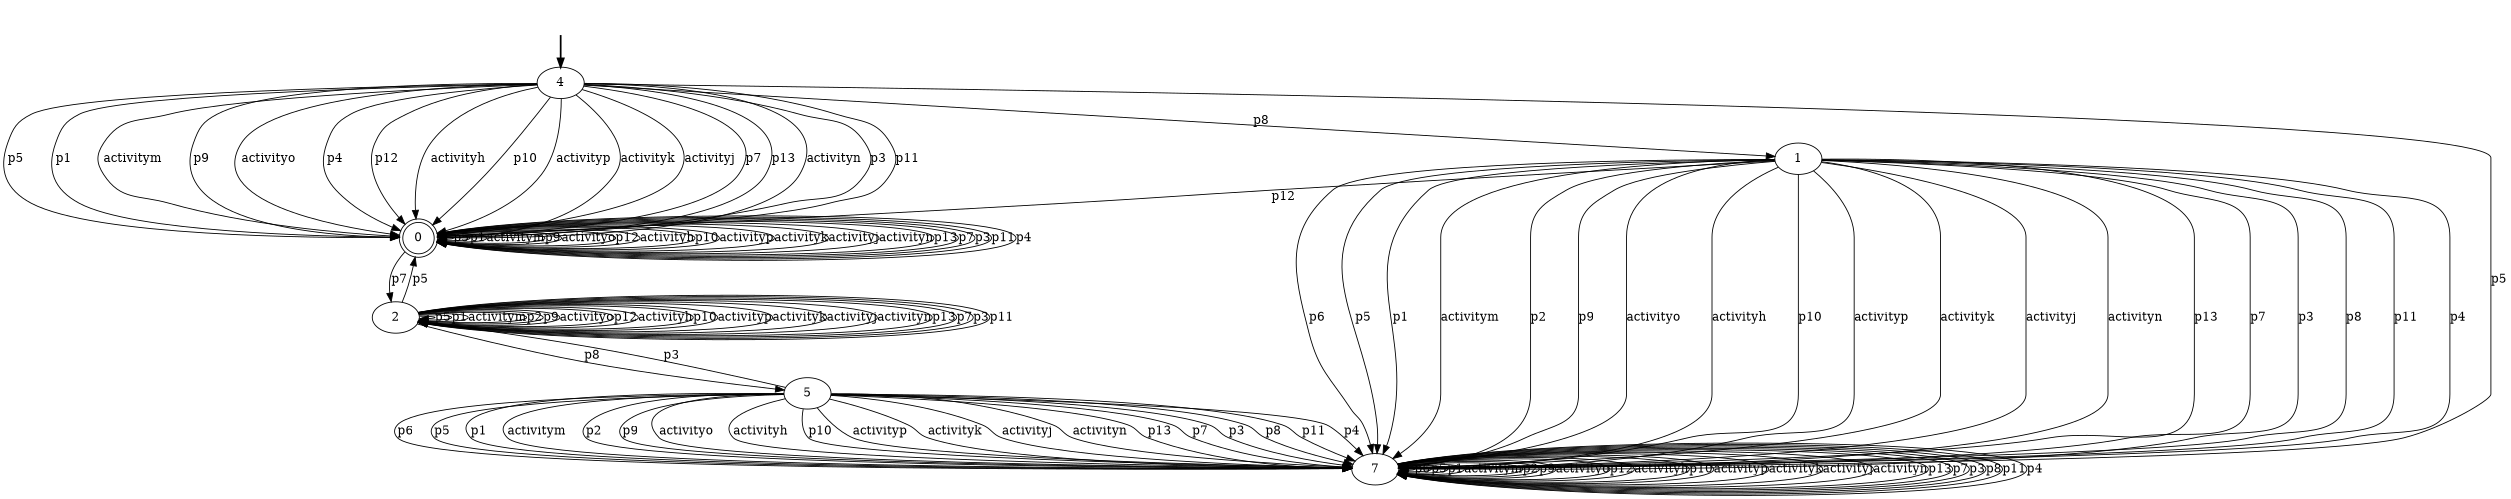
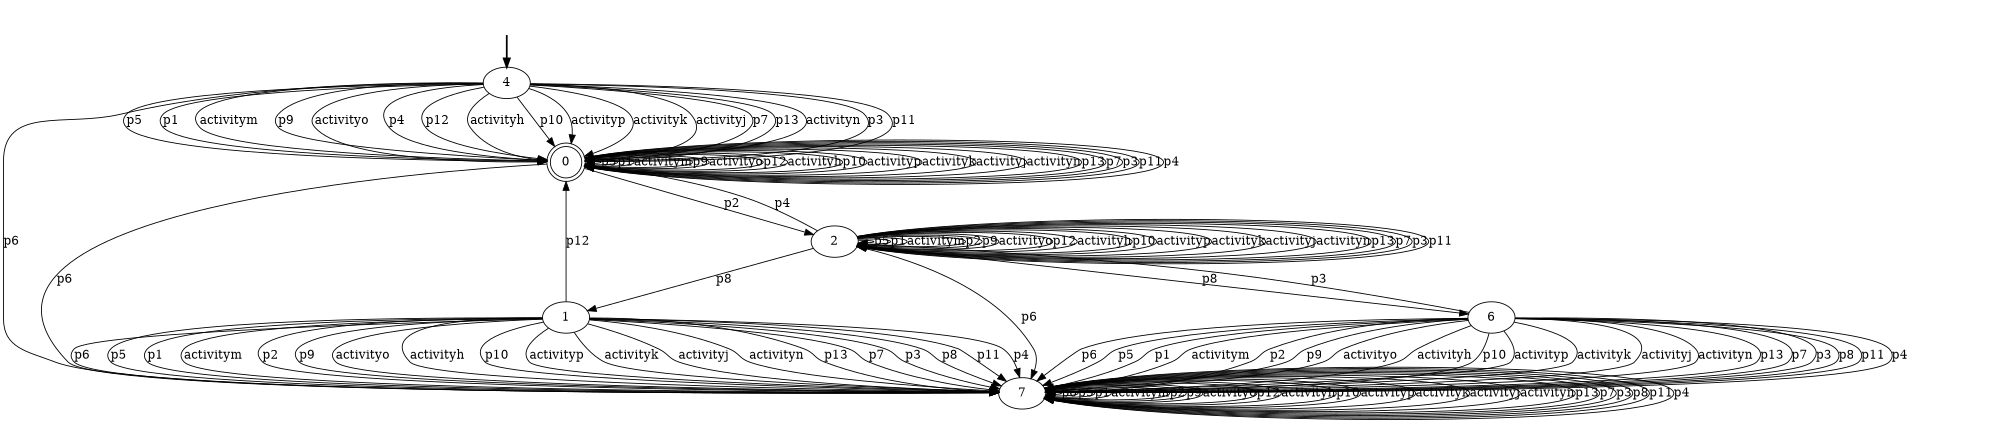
(1175, 121) -> (705, 278)
(400, 280) -> (732, 204)
(421, 280) -> (783, 204)
(2499, 280) -> (12, 242)
none -> (965, 287)
none -> (54, 334)
(808, 393) -> (1492, 317)
